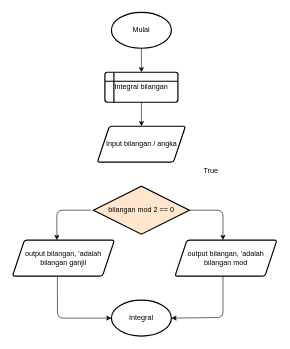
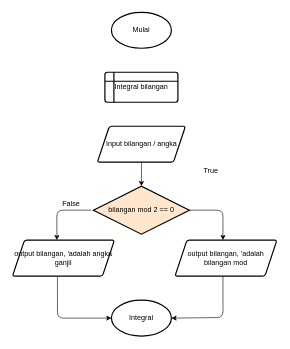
(141, 58) -> none
(141, 113) -> none
none -> (141, 173)
none -> (71, 204)
(63, 258) -> (63, 258)
